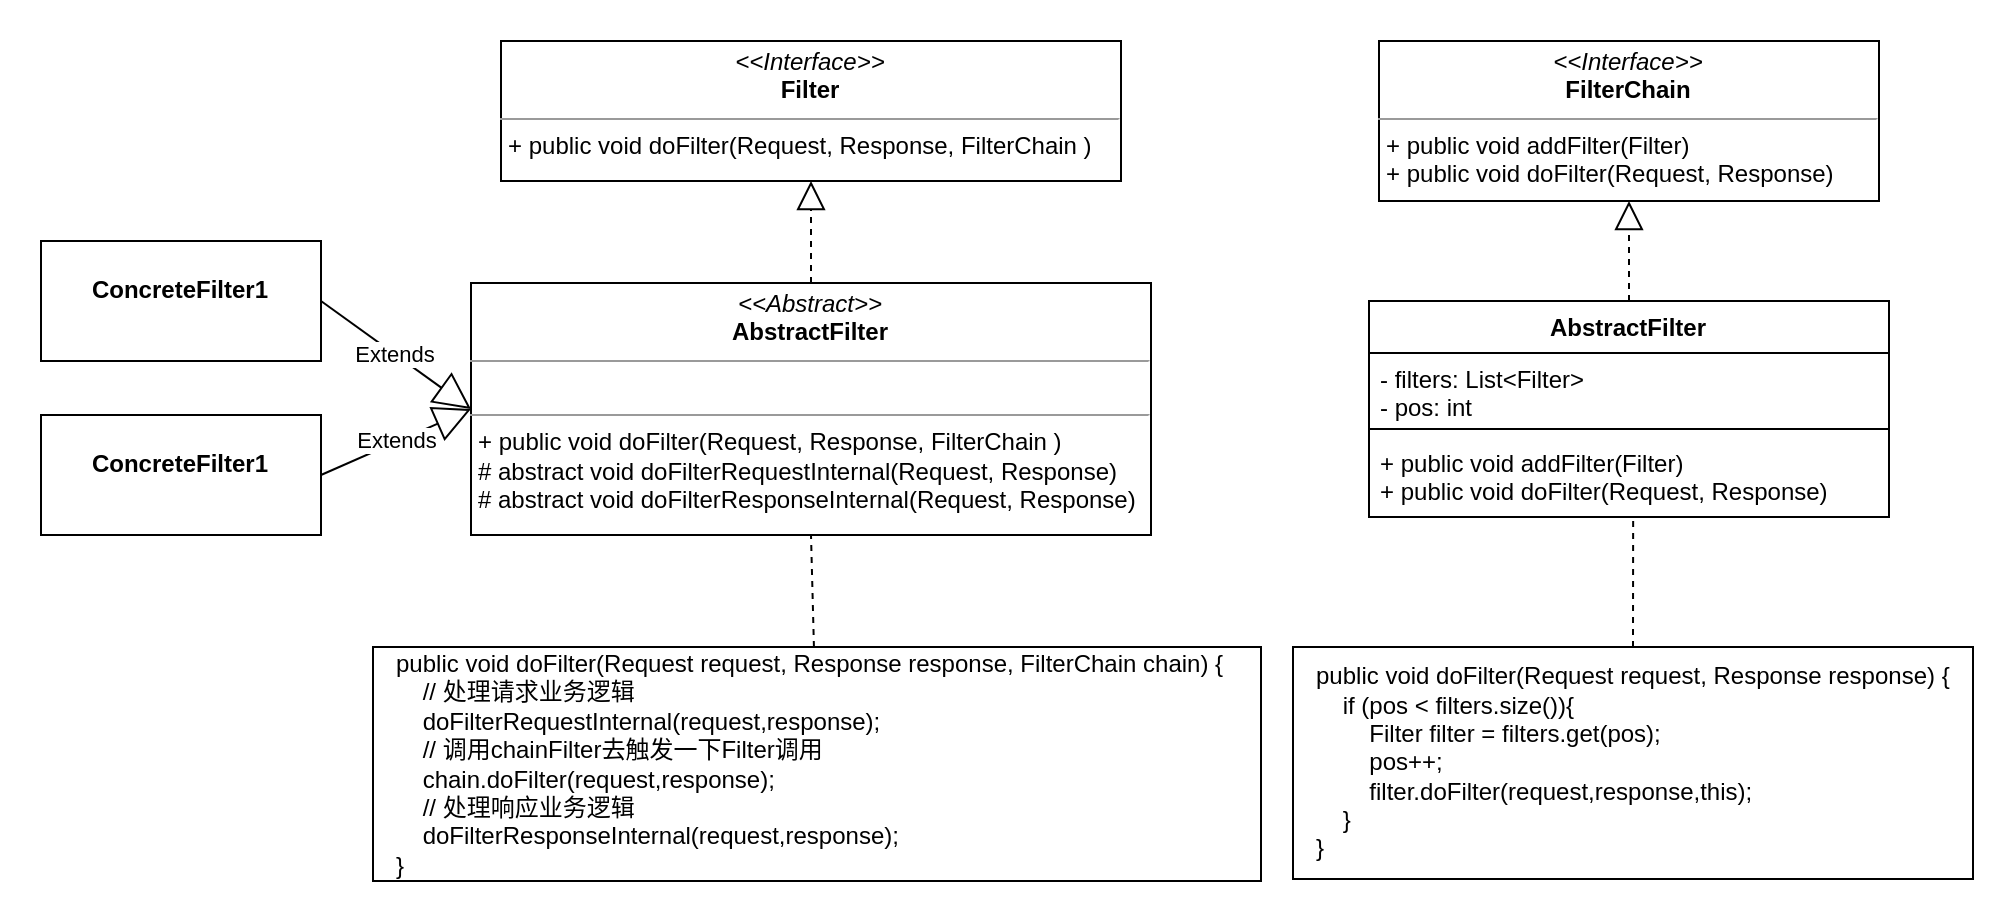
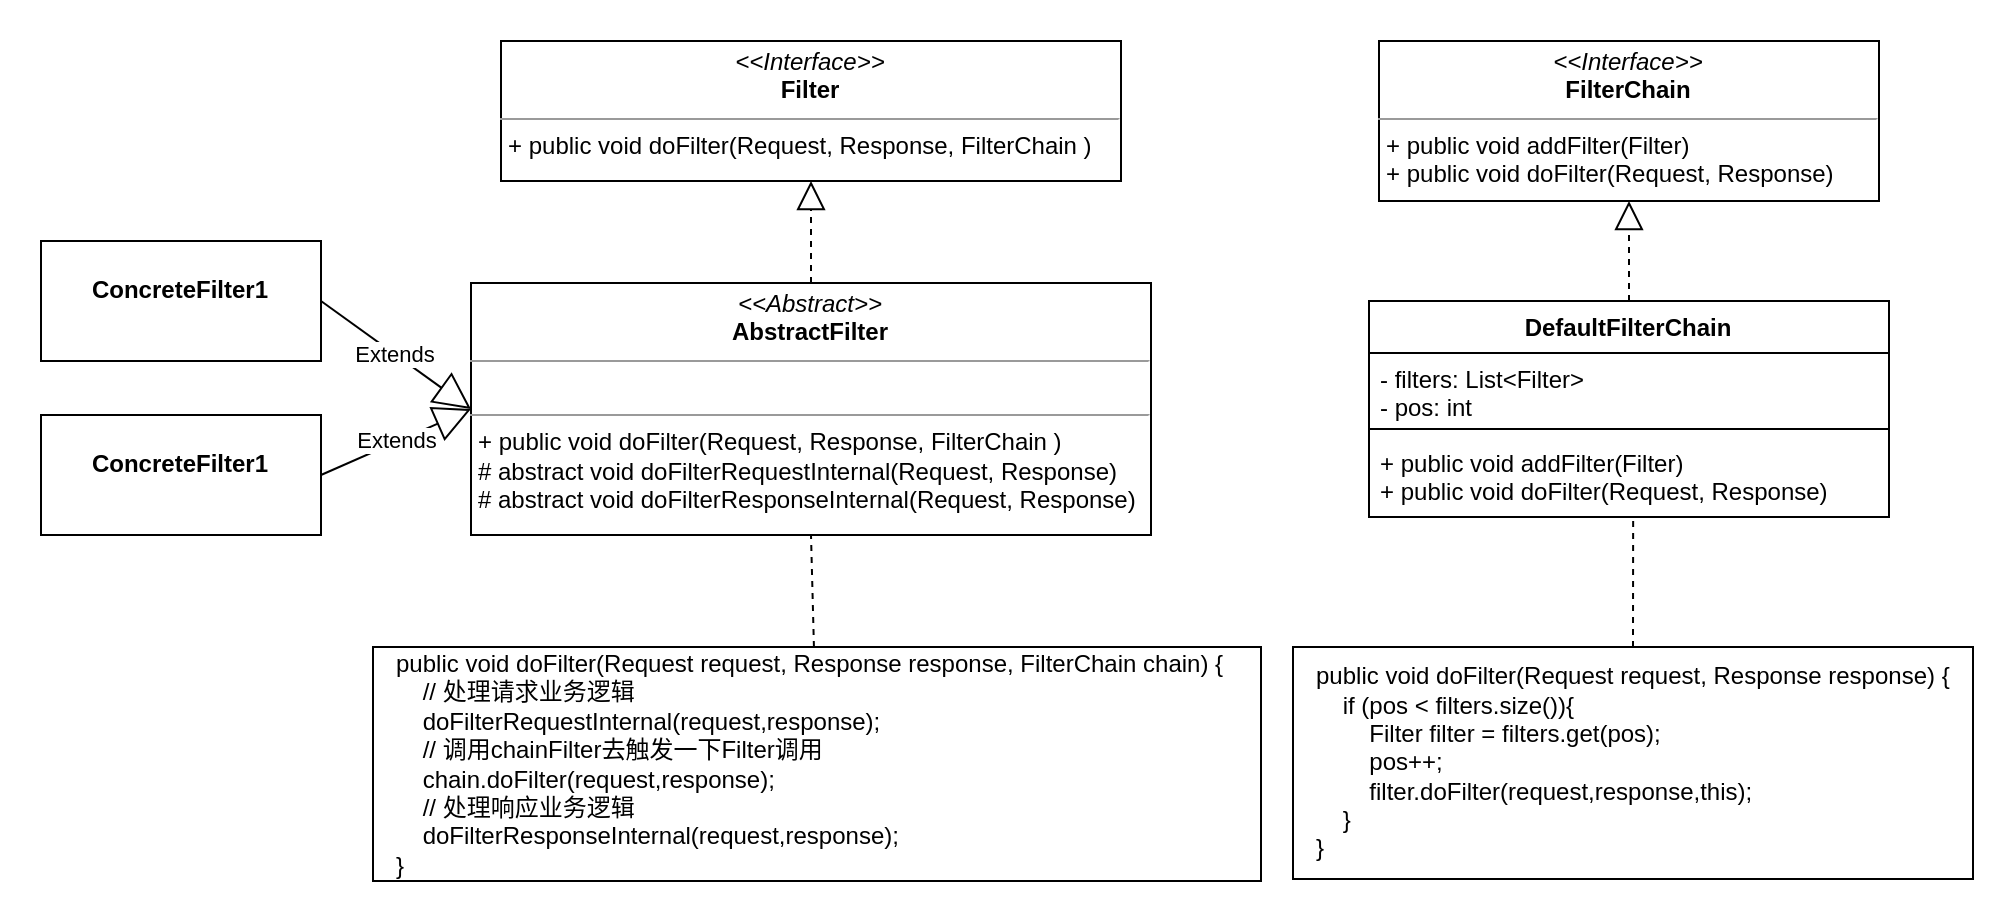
(1628, 328) -> (1628, 328)
